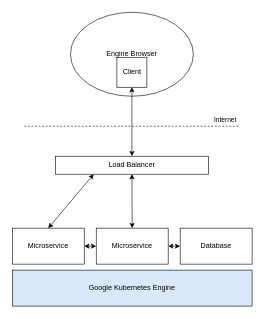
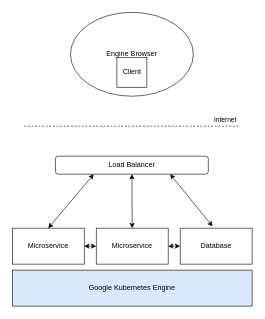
(132, 151) -> none
(132, 165) -> (132, 165)
none -> (192, 201)
